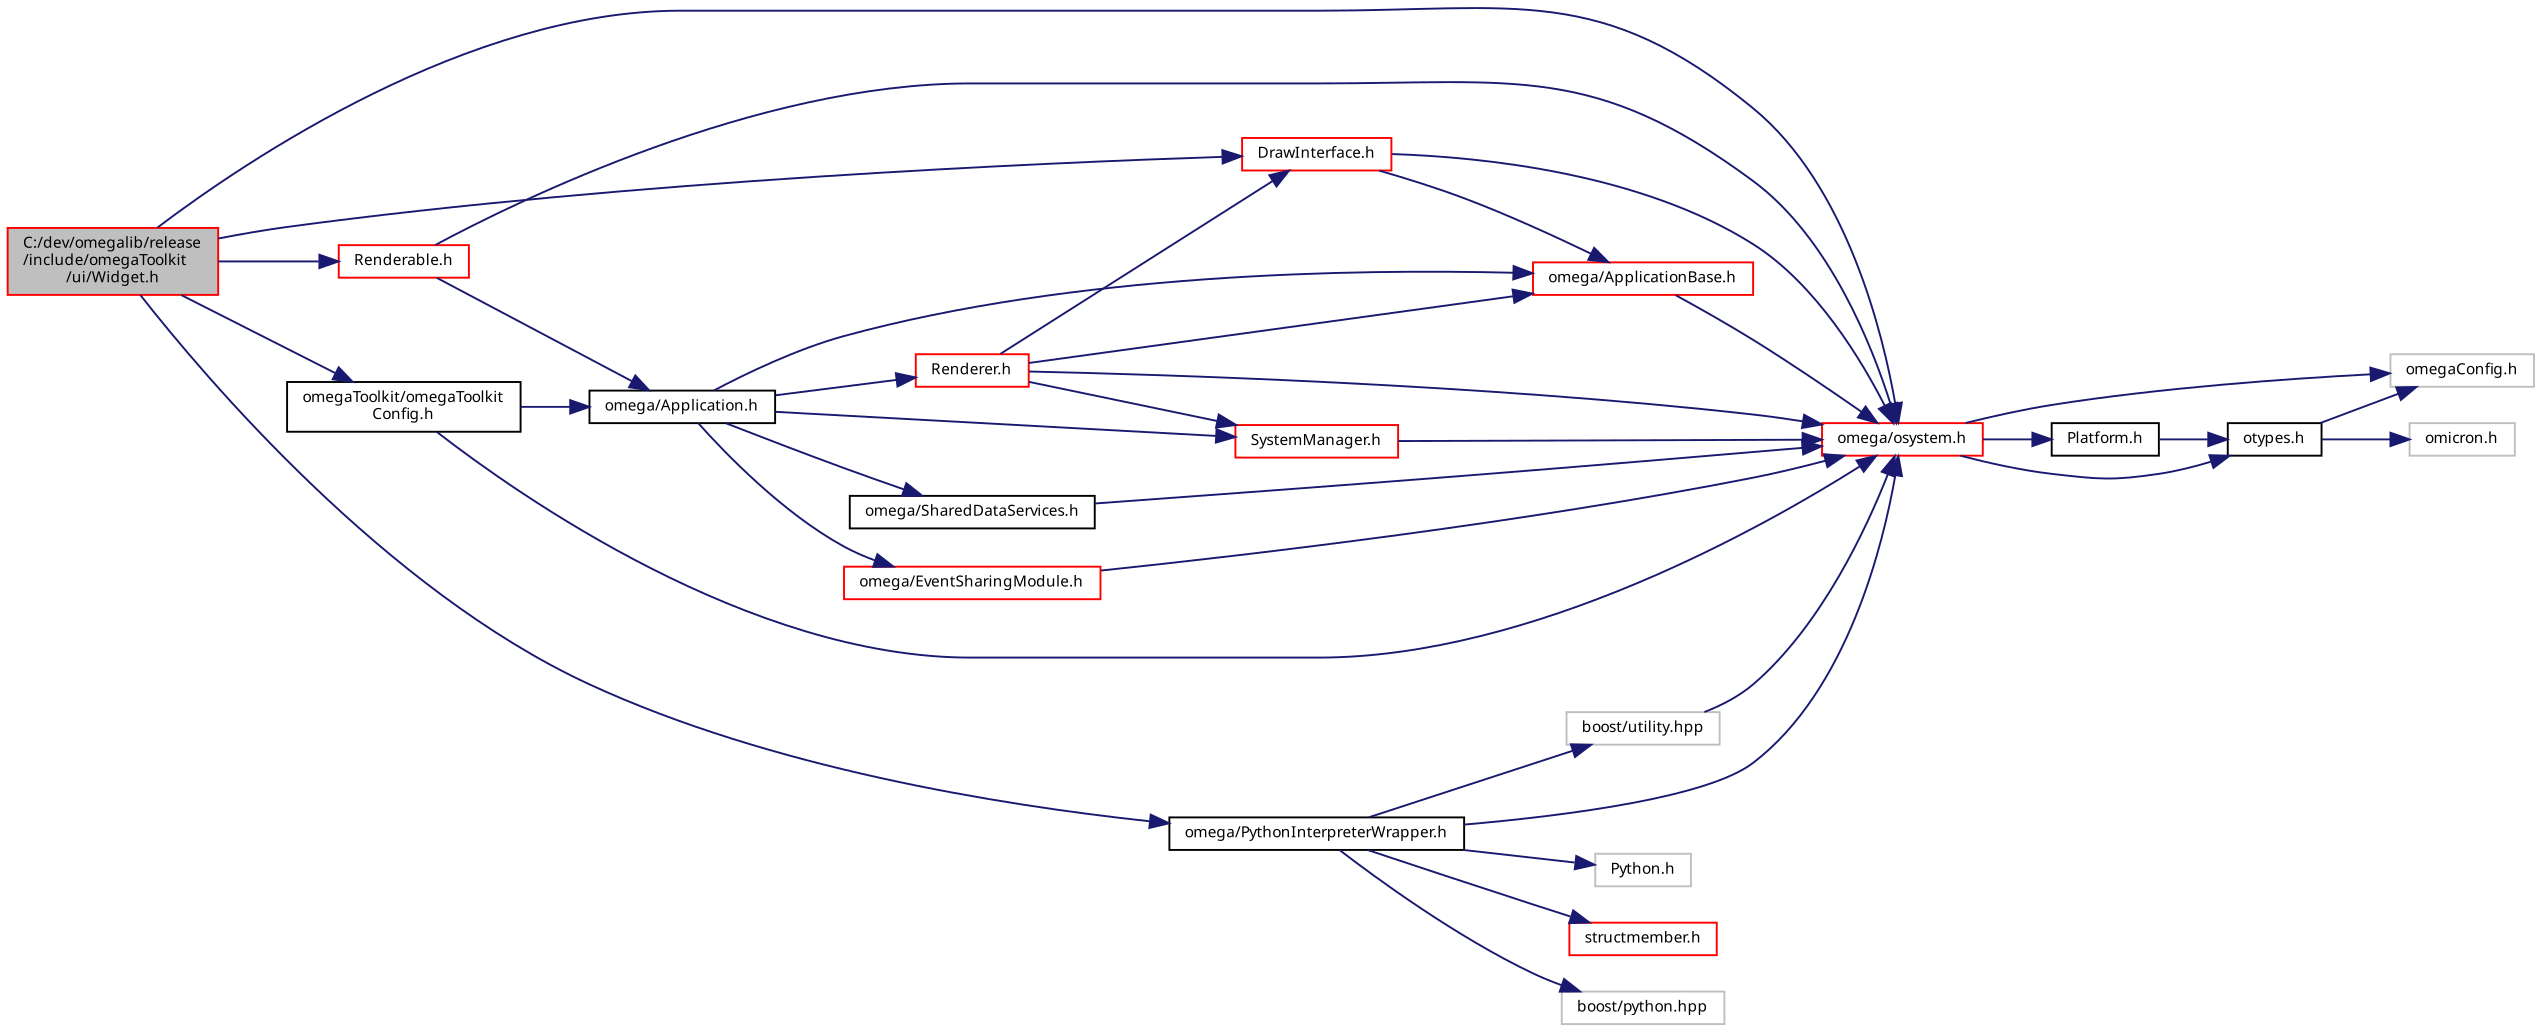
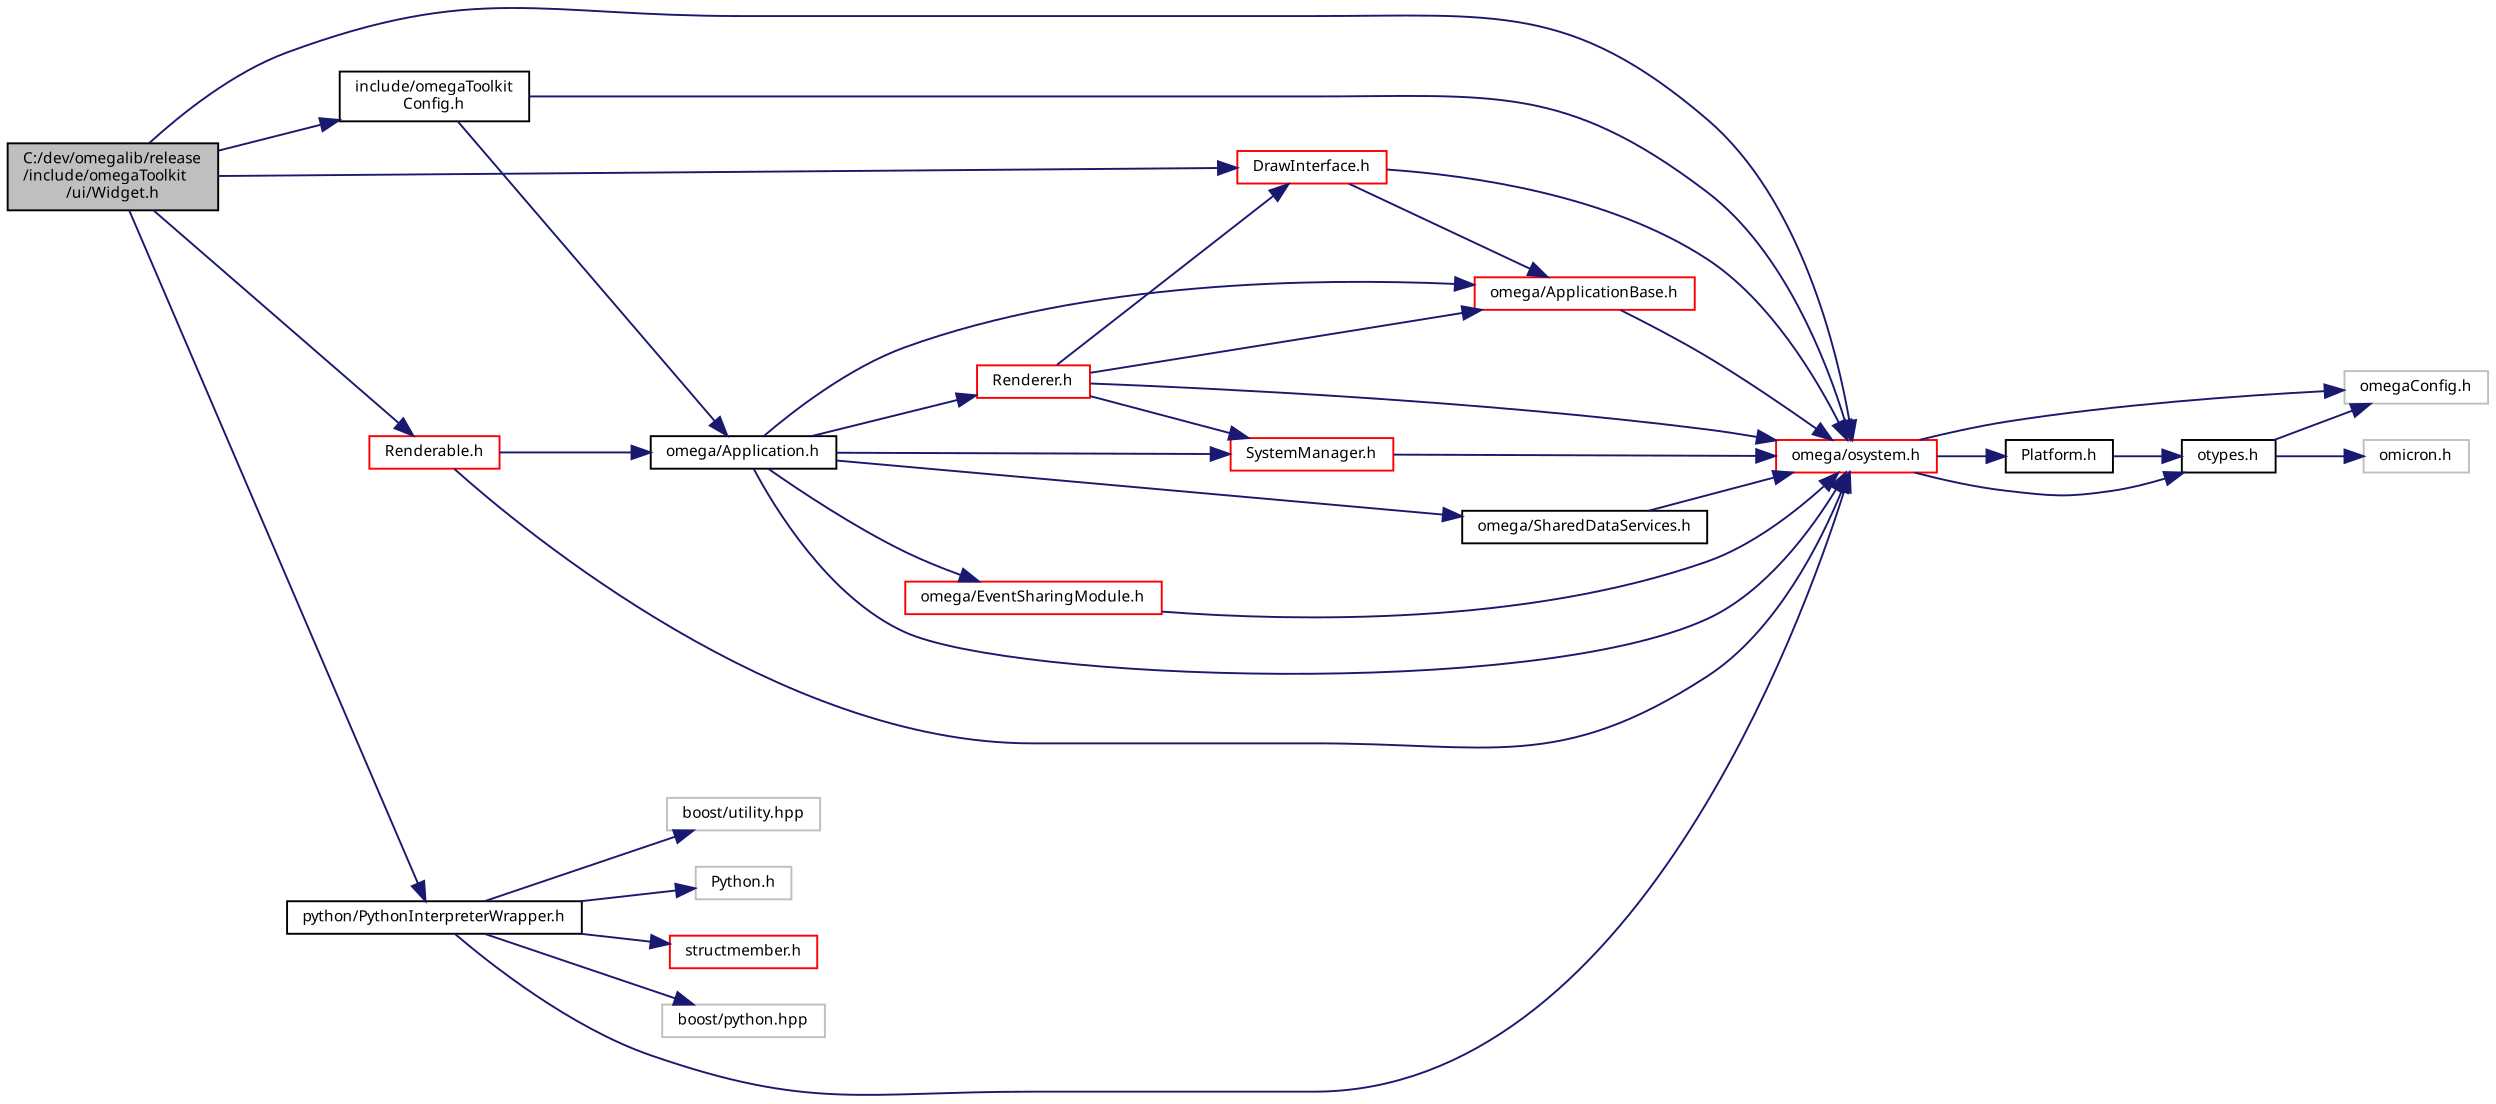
(113, 261) -> (113, 177)
(404, 407) -> (434, 96)
(1817, 611) -> (1287, 674)
(1317, 834) -> (434, 918)
